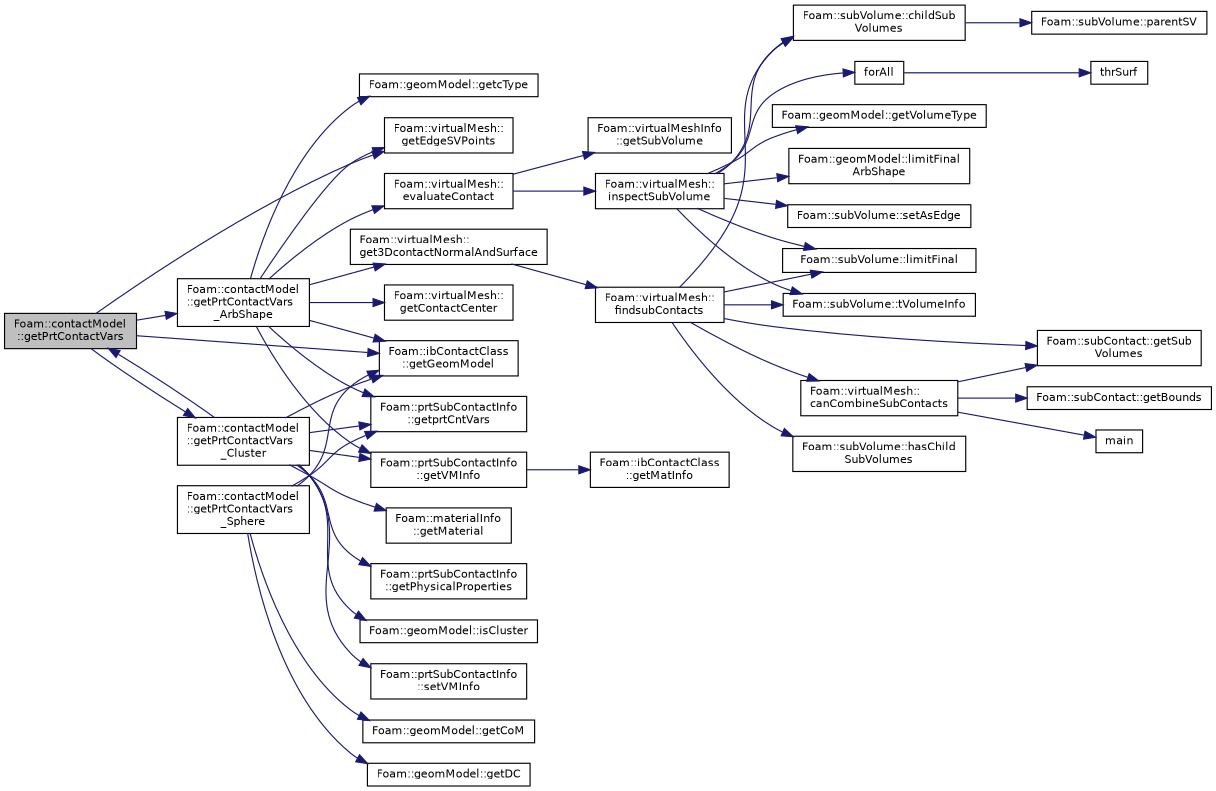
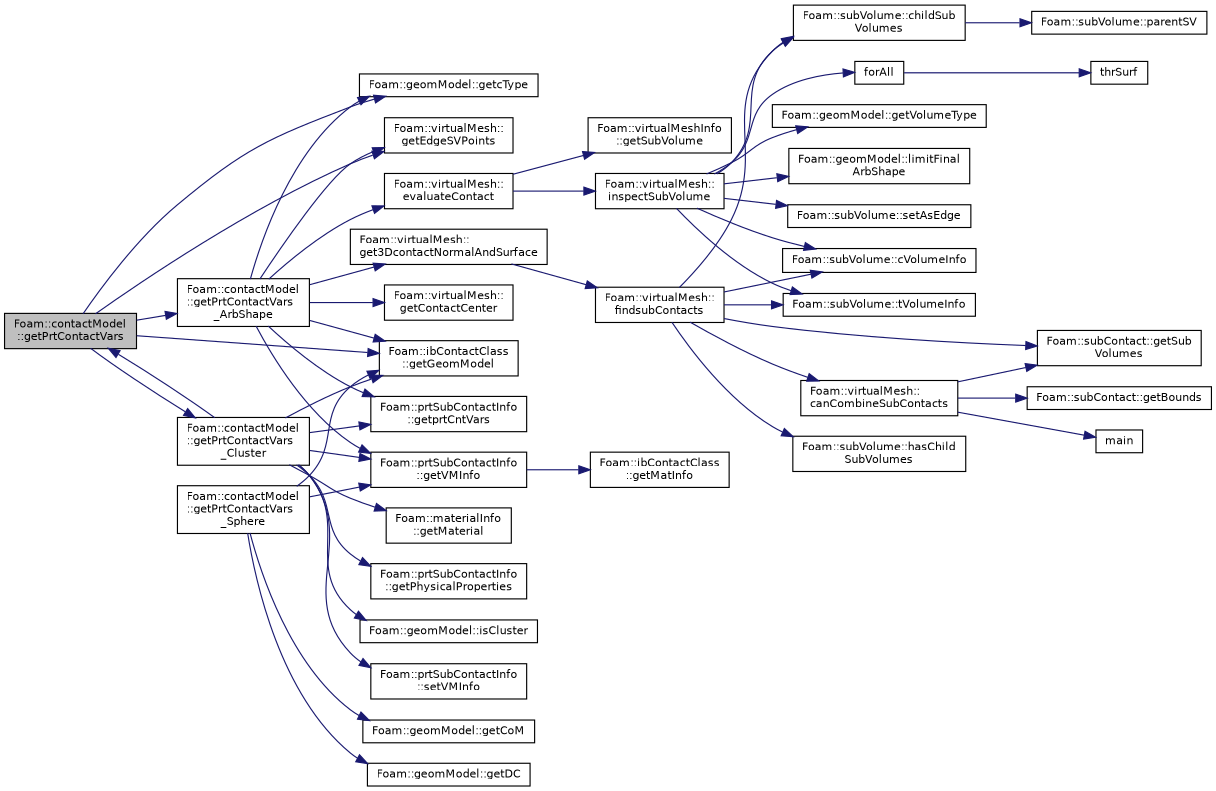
none -> (209, 180)
(879, 260) -> (879, 260)
(342, 448) -> (335, 492)
